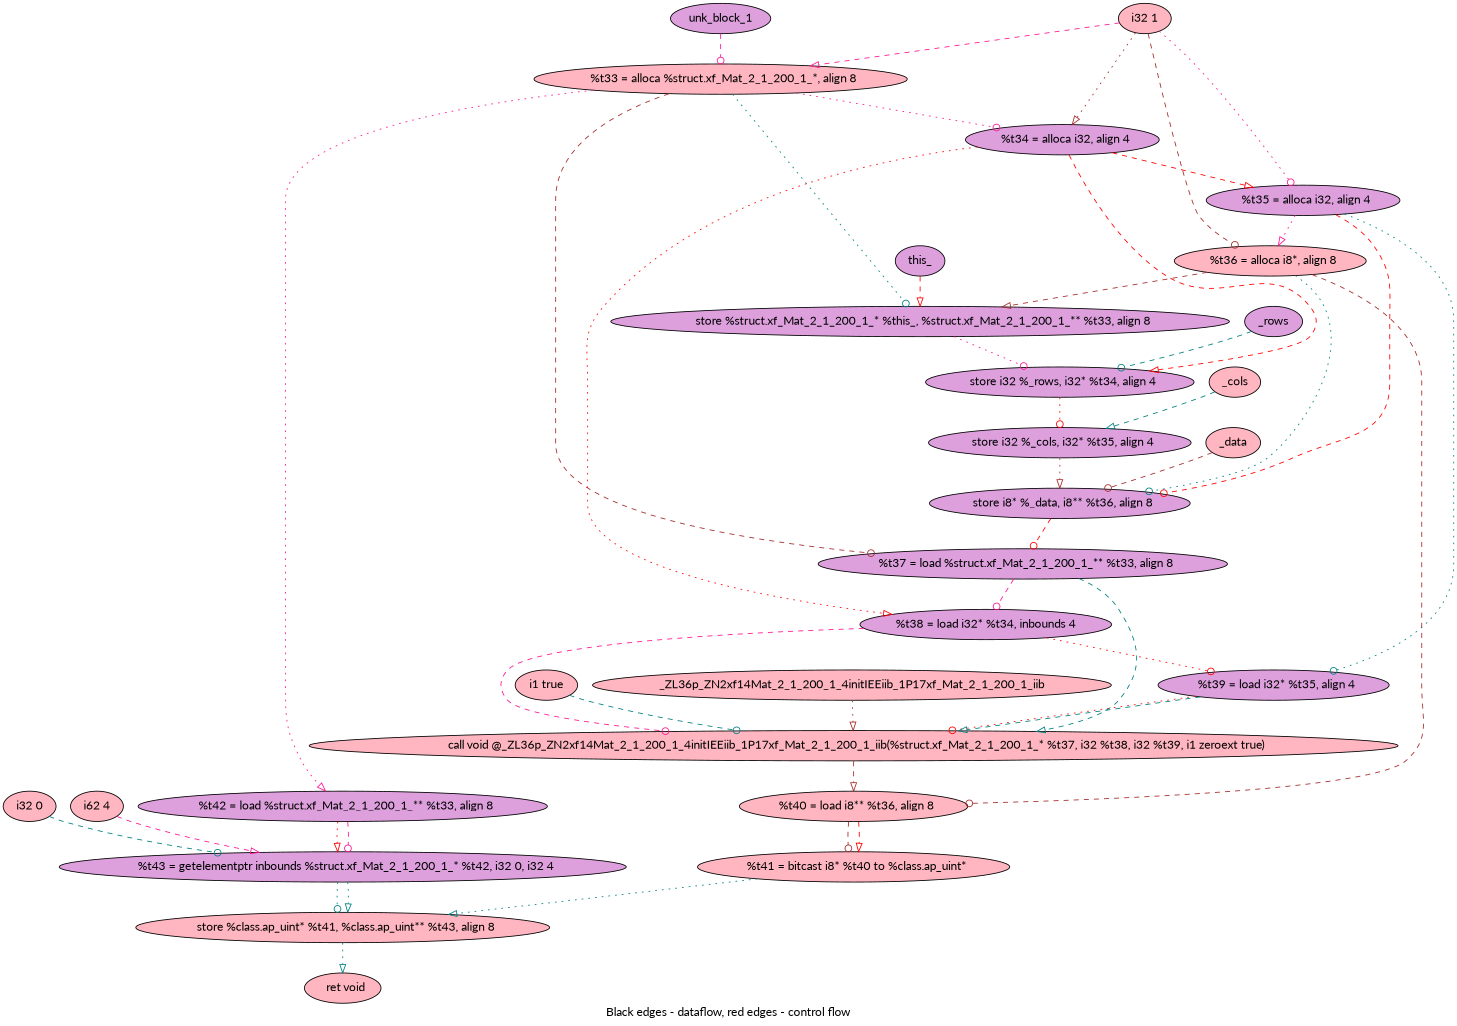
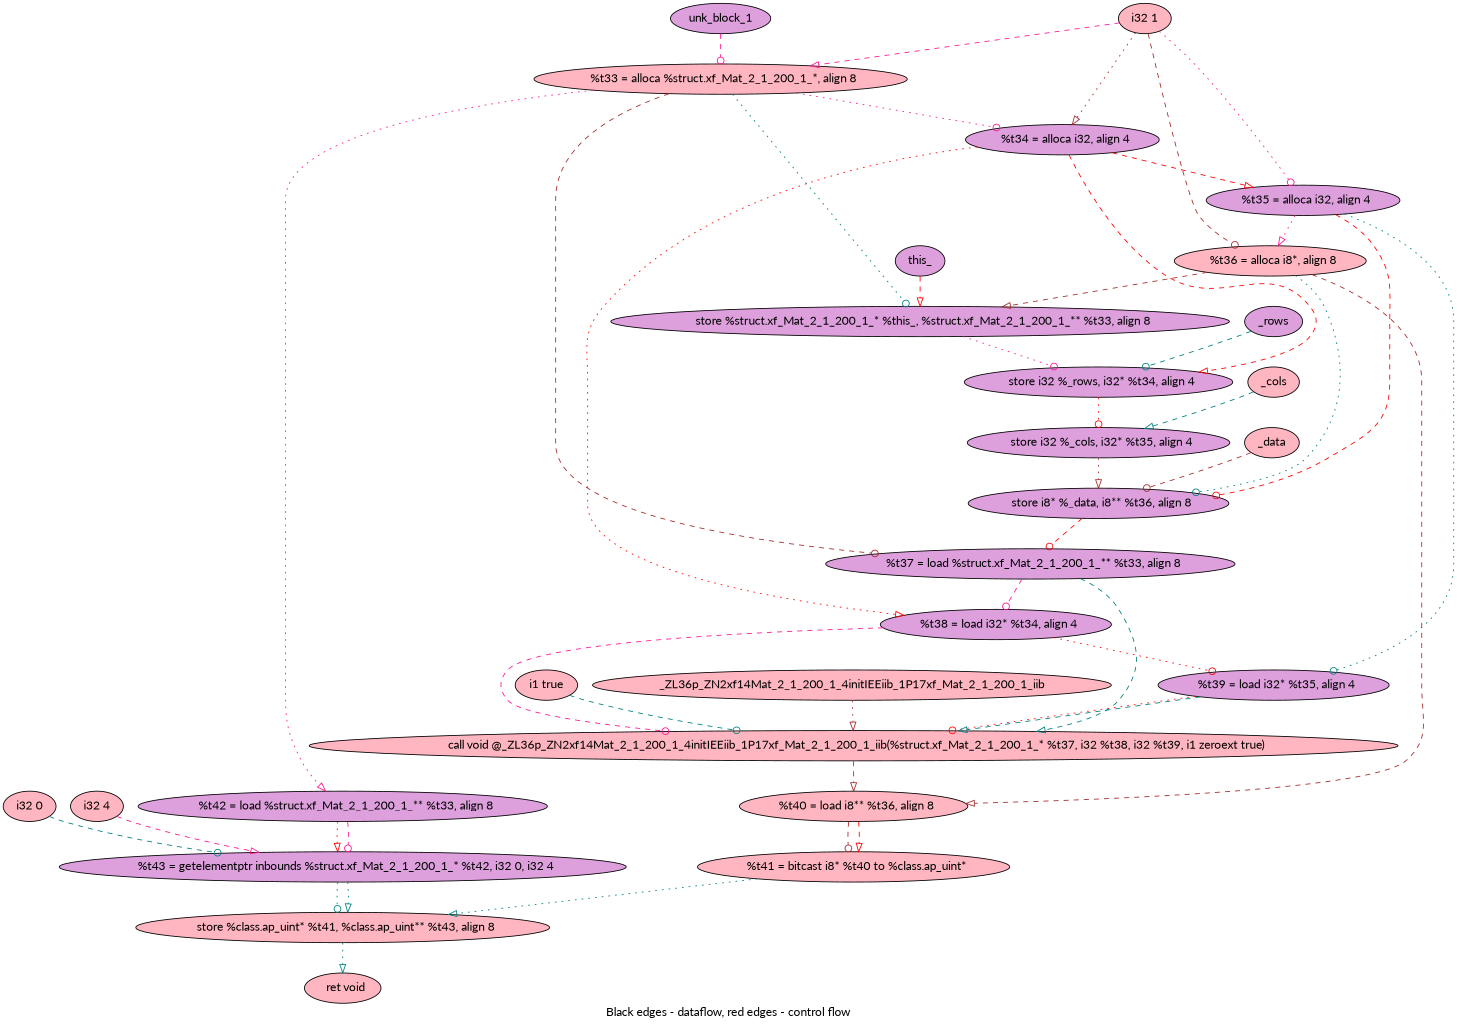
(986, 625) -> (996, 625)
(1423, 711) -> (1423, 710)
(97, 806) -> (97, 806)
